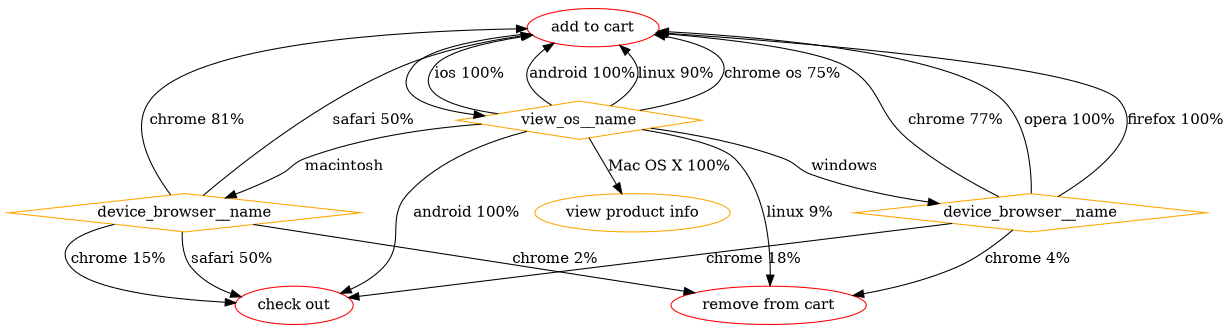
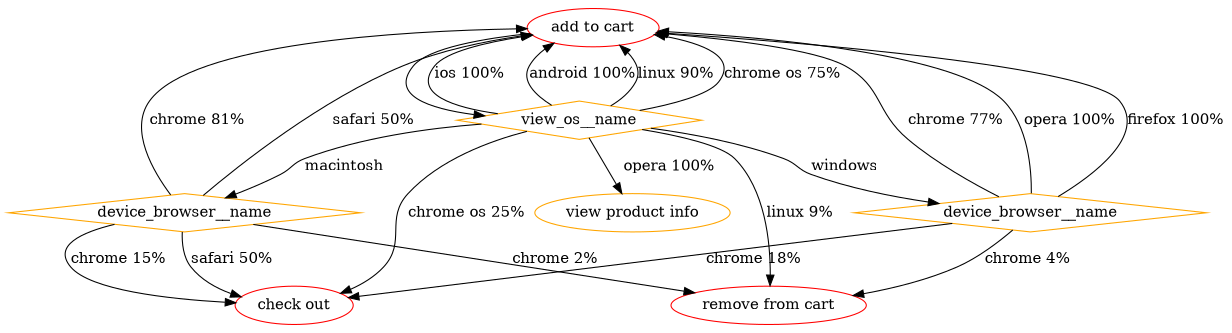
(669, 166) -> (669, 166)
(467, 213) -> (467, 213)
